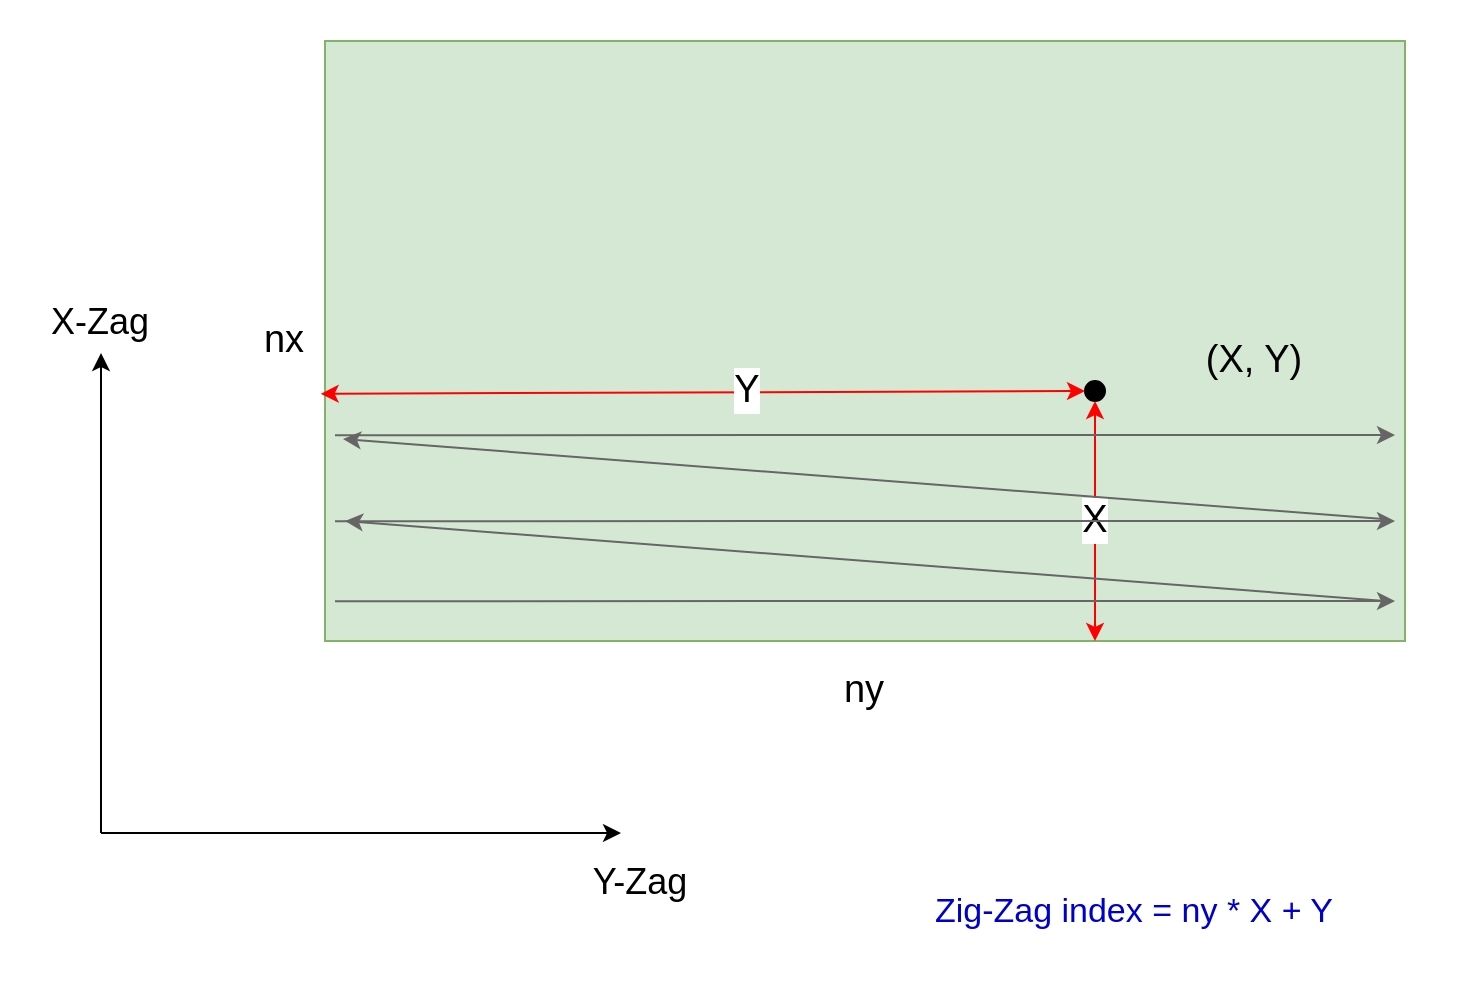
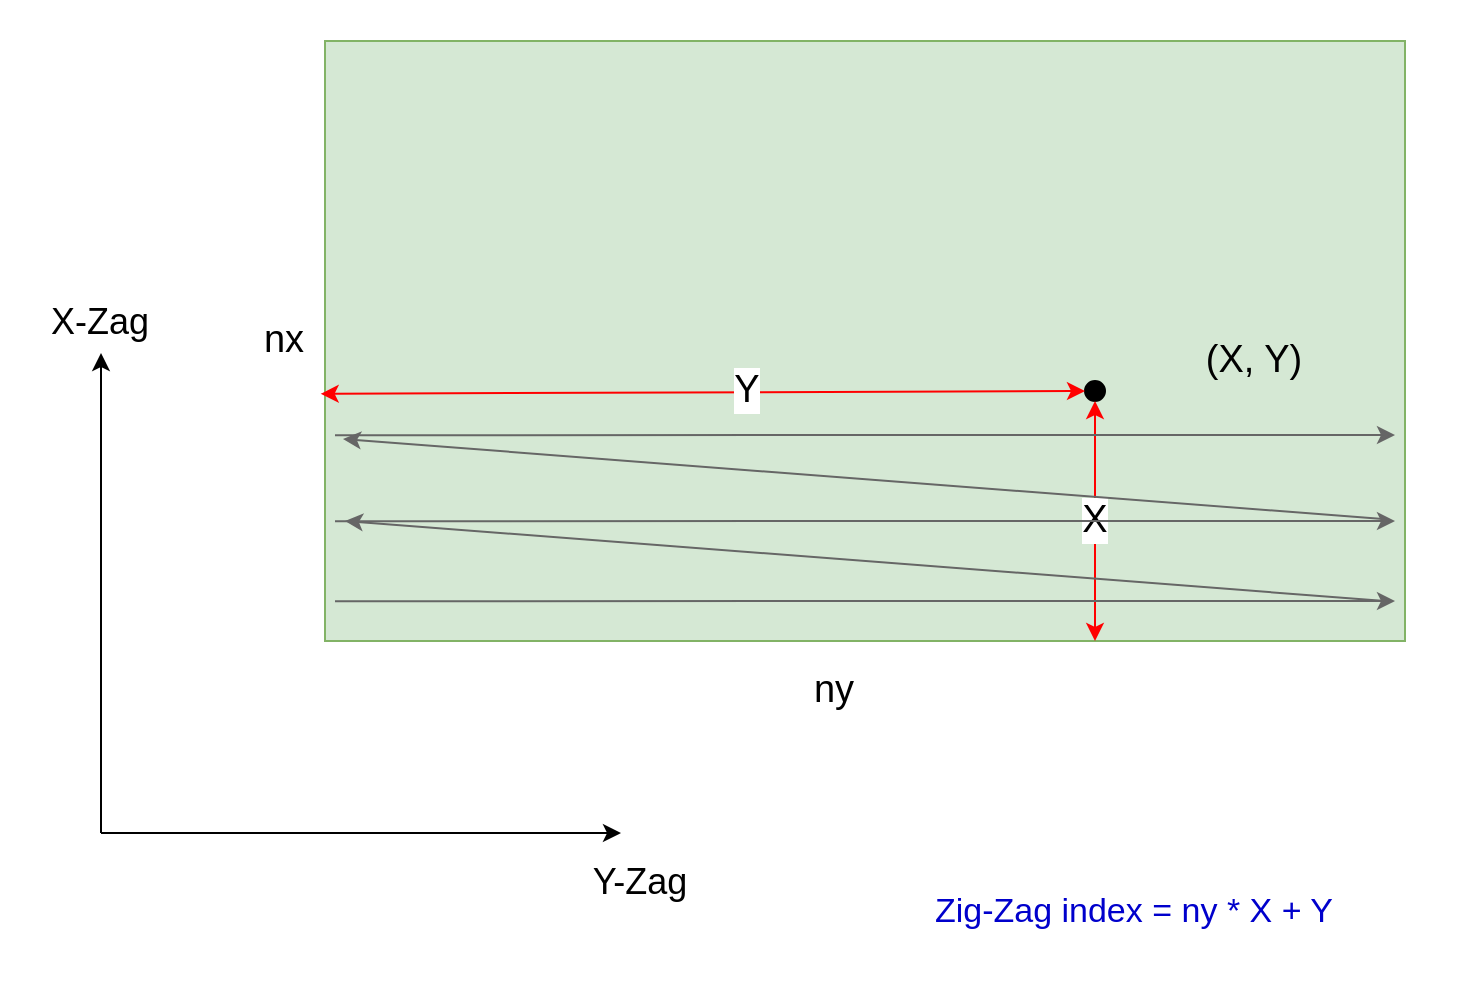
(865, 691) -> (835, 691)
